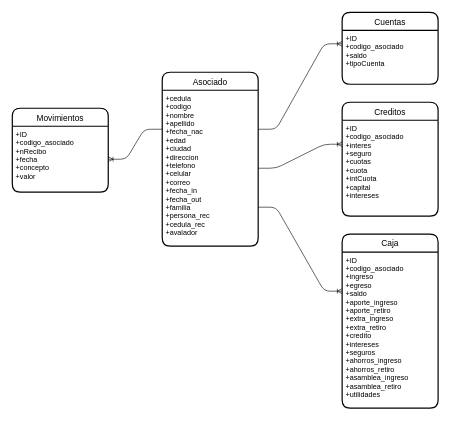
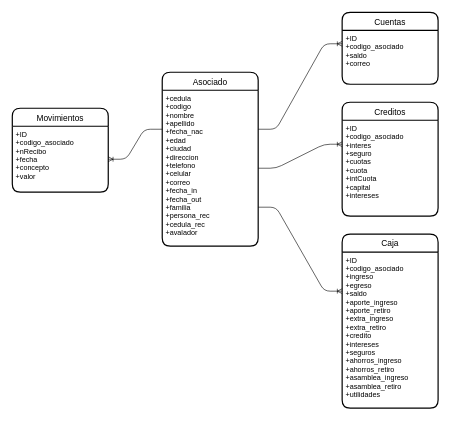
(352, 38) -> (352, 38)
